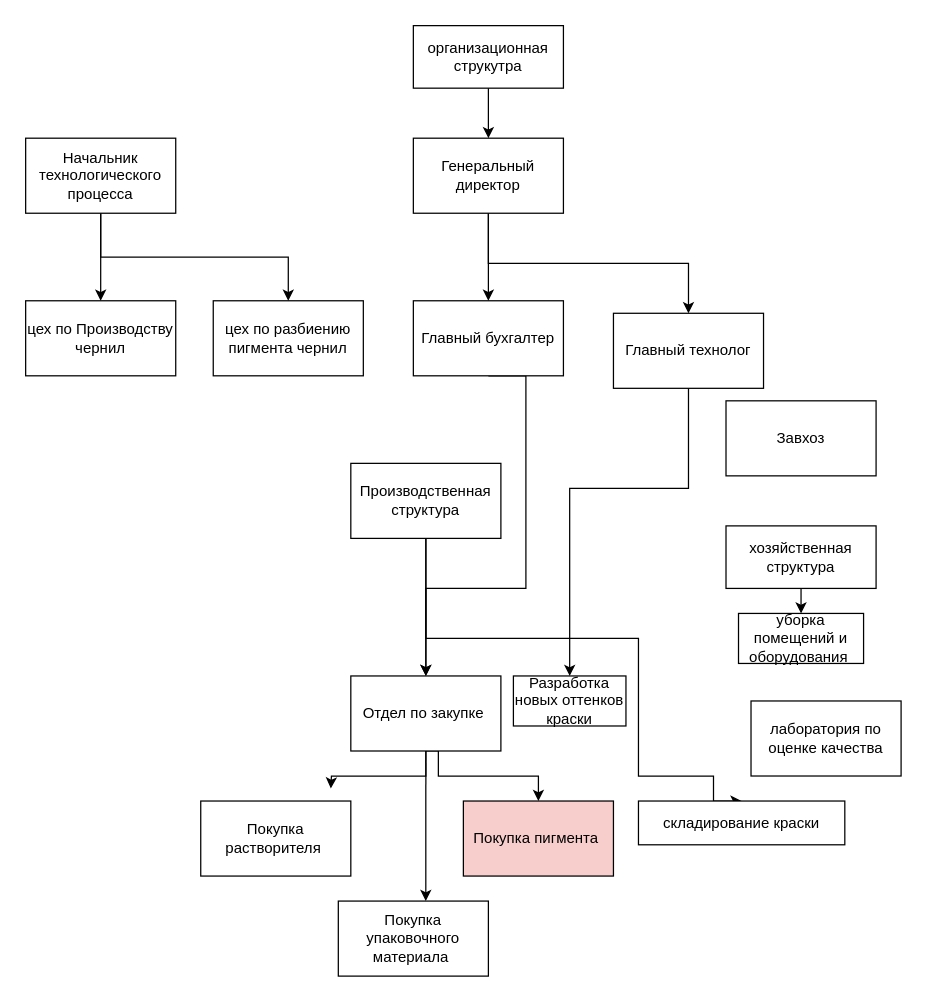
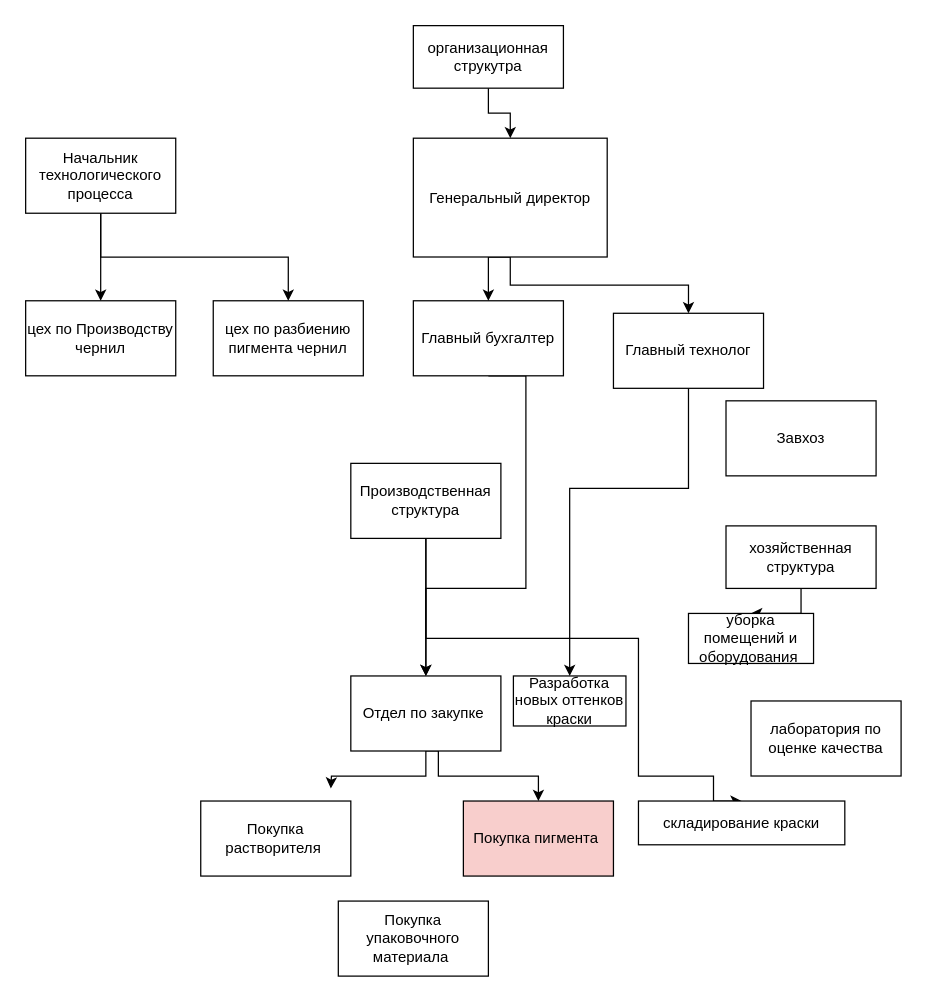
(488, 176) -> (510, 198)
(801, 638) -> (751, 638)
(426, 834) -> none
